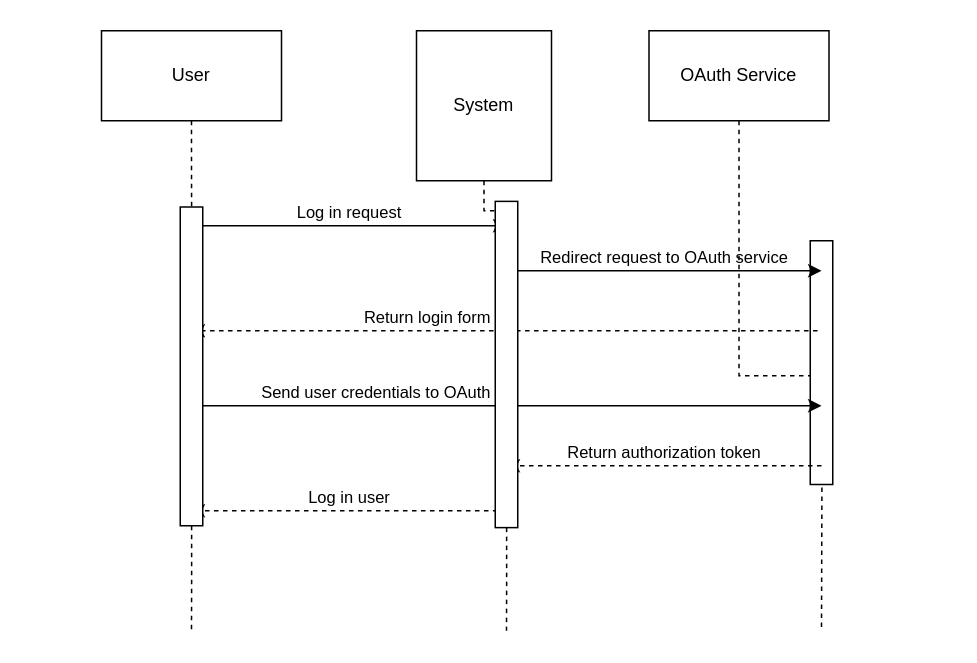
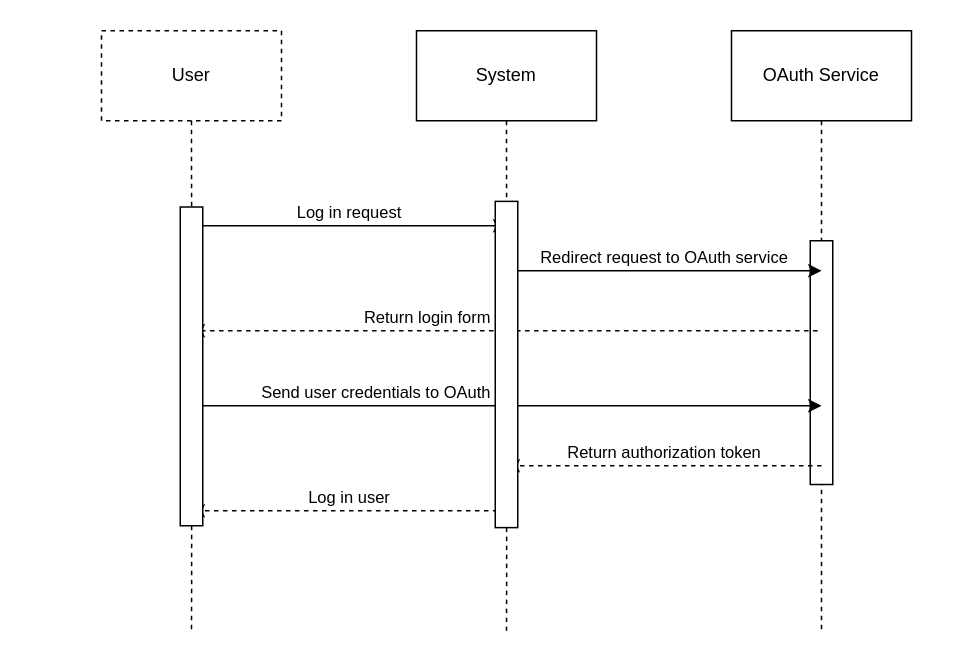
(191, 76) -> (191, 76)
(739, 76) -> (821, 76)
(484, 106) -> (506, 76)
